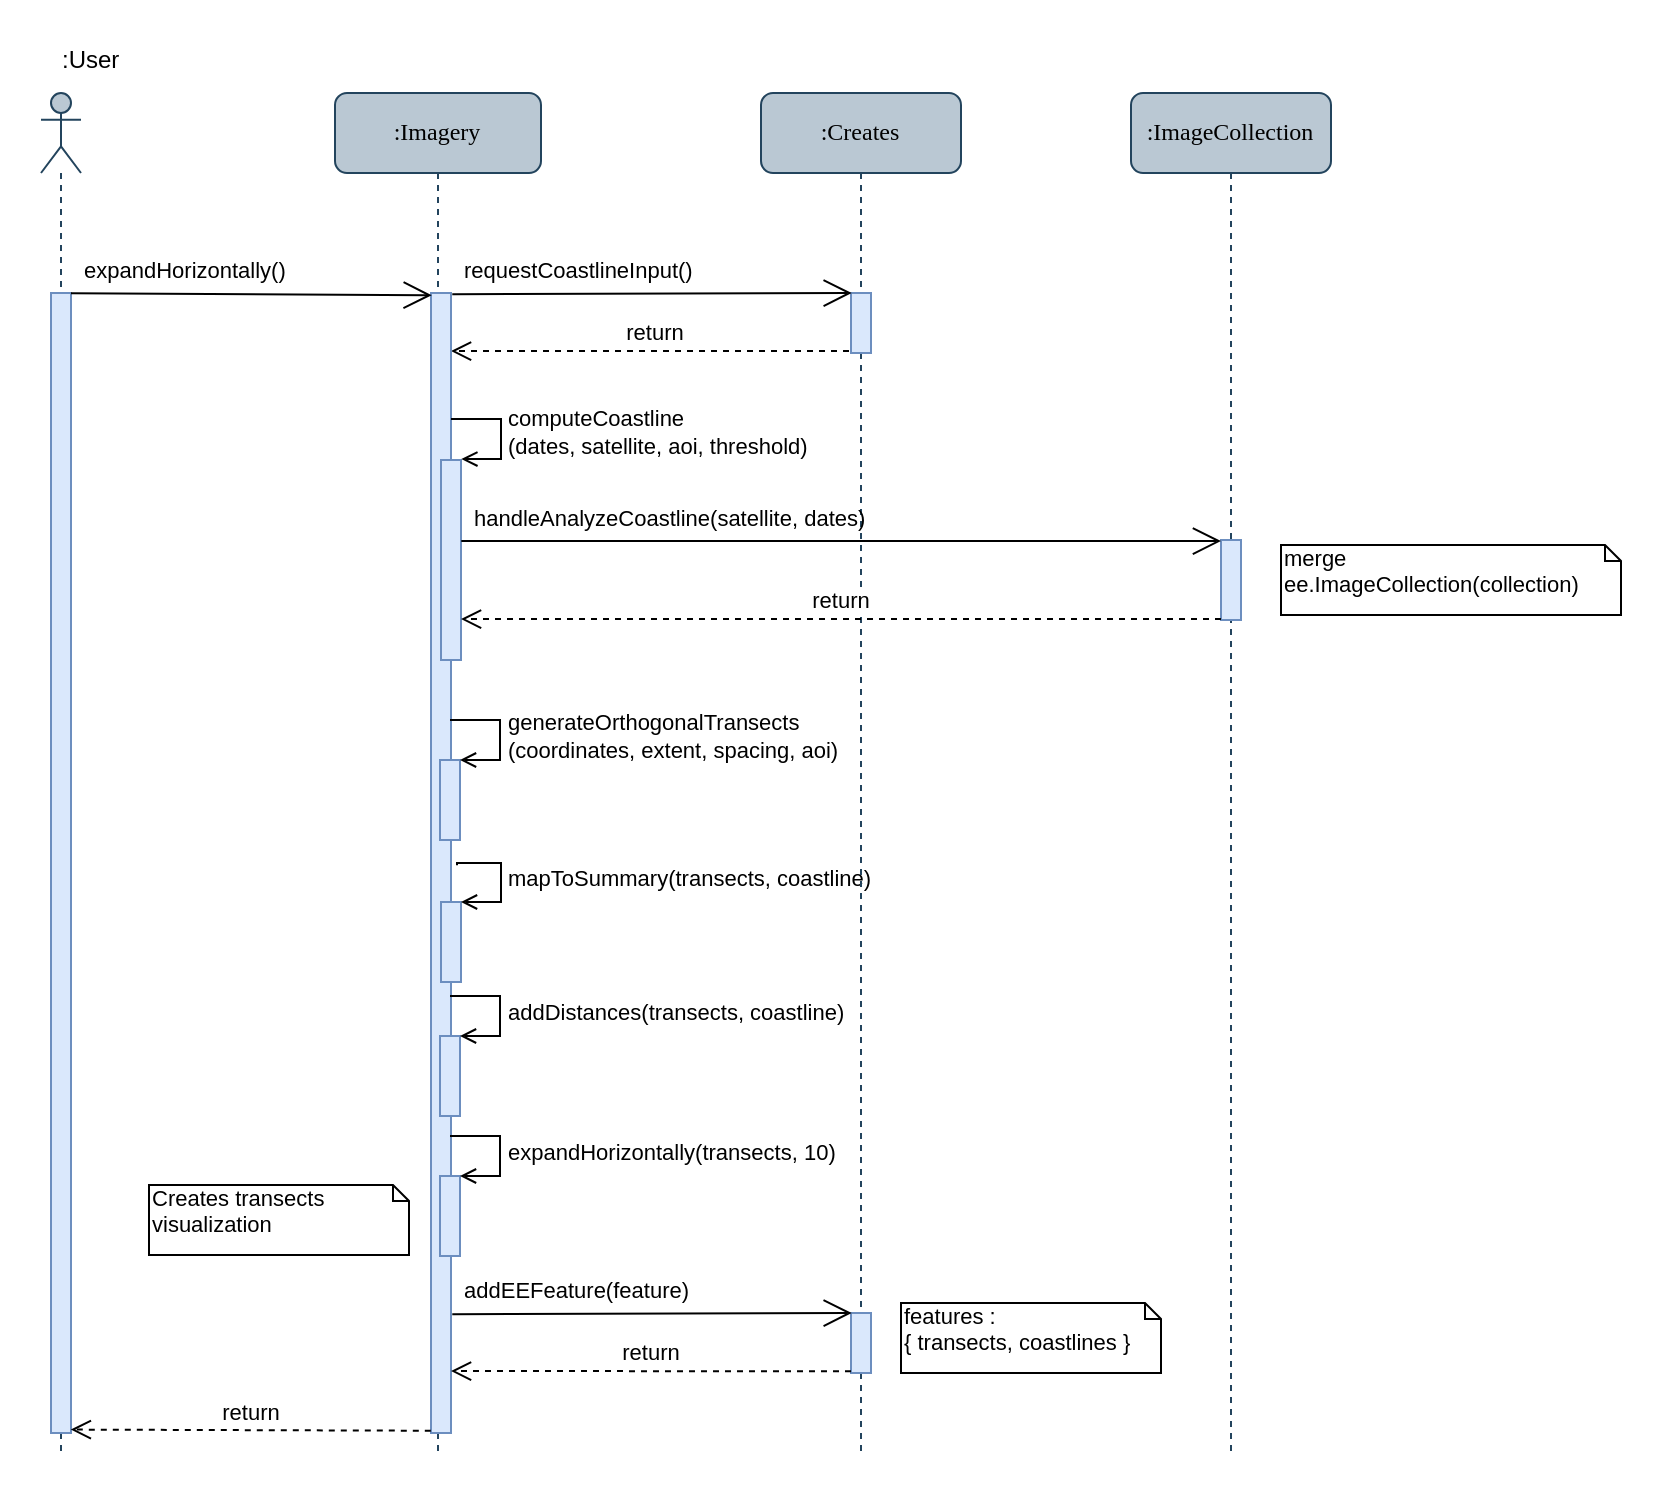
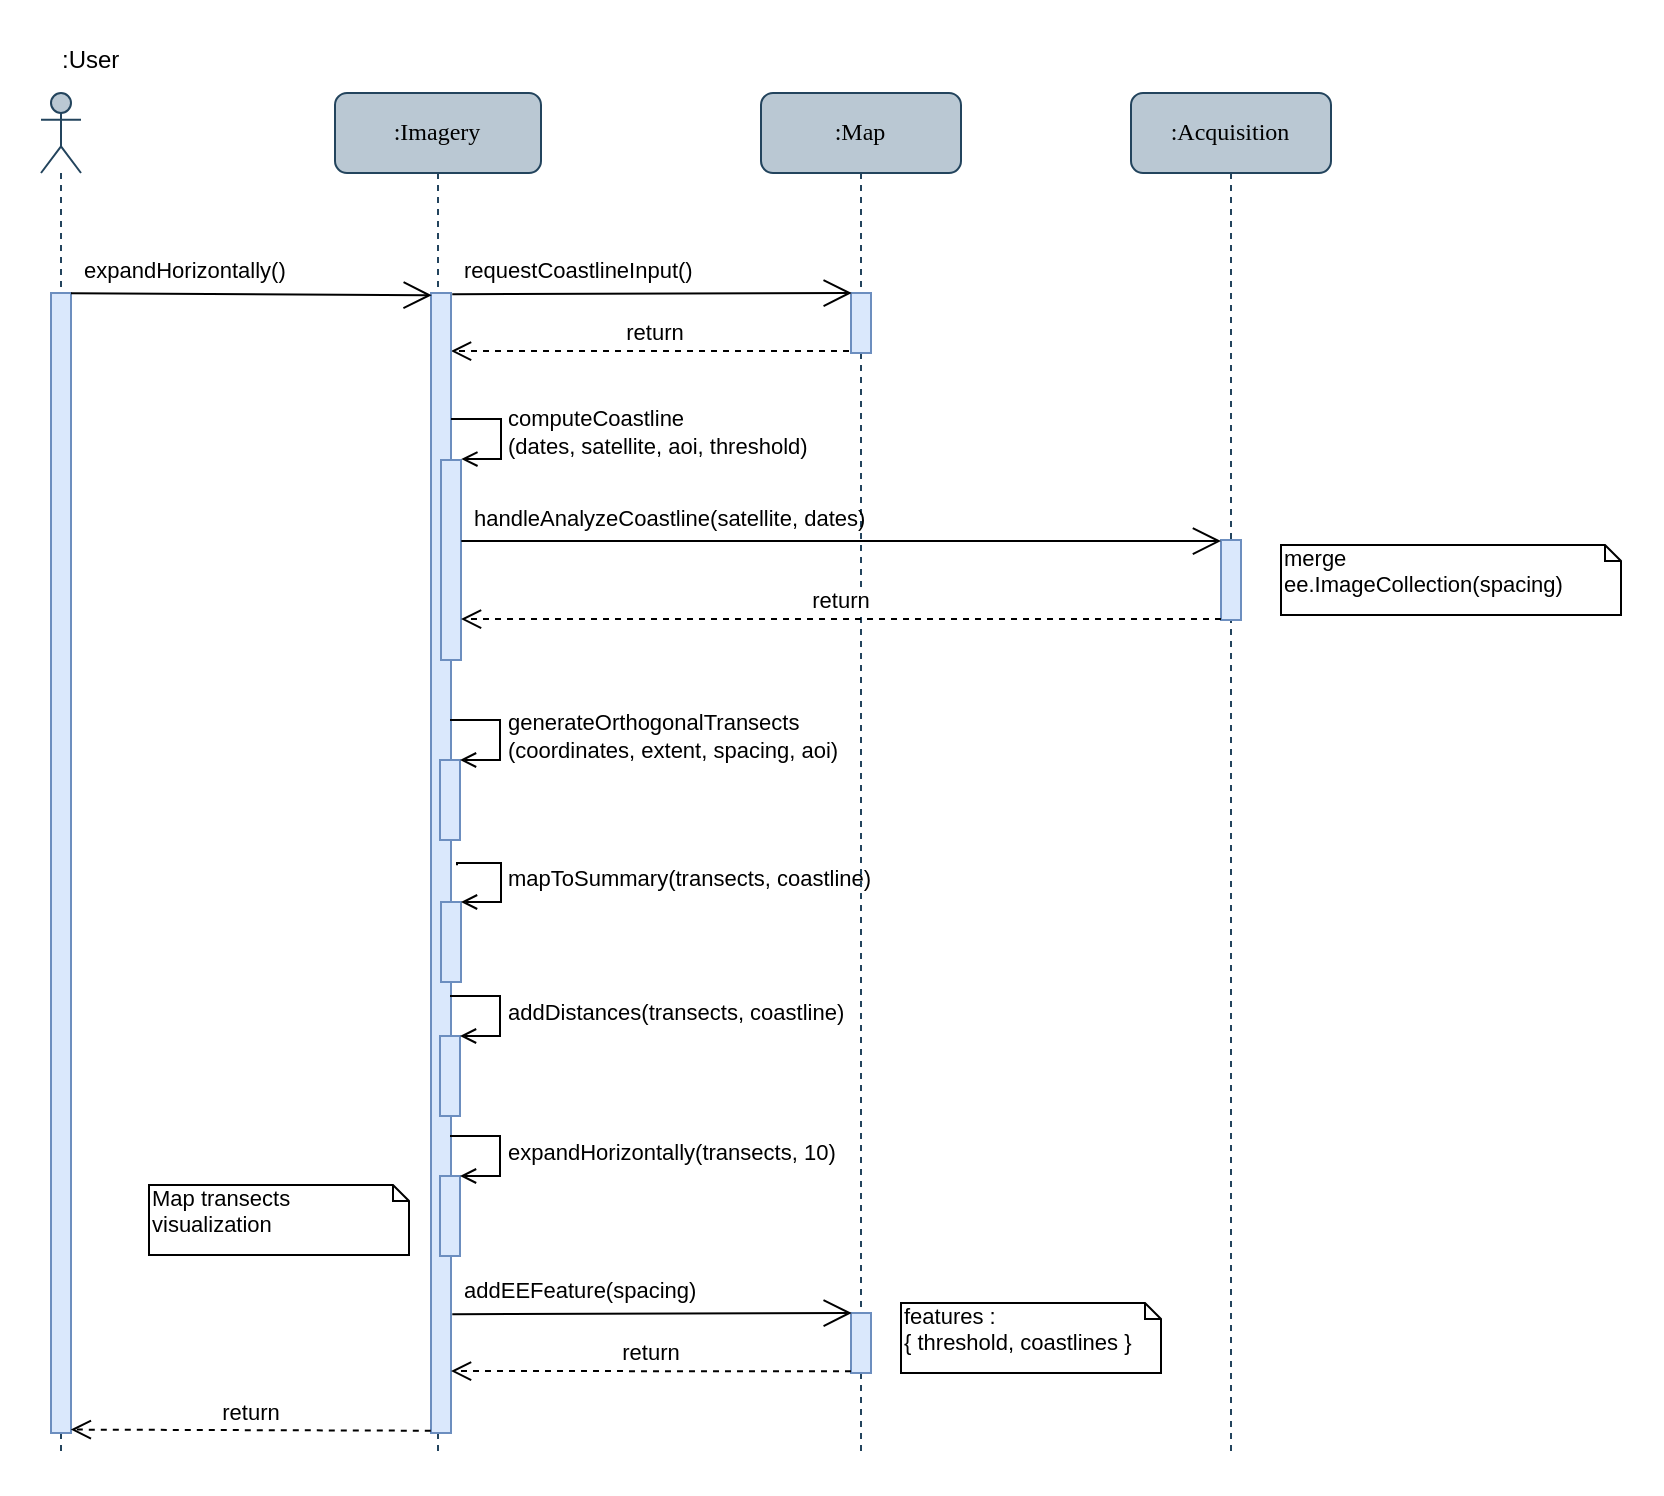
(861, 133) -> (861, 133)
(1231, 133) -> (1231, 133)
(1450, 573) -> (1437, 573)
(281, 1213) -> (281, 1213)
(594, 1292) -> (592, 1292)
(1033, 1345) -> (1033, 1345)
